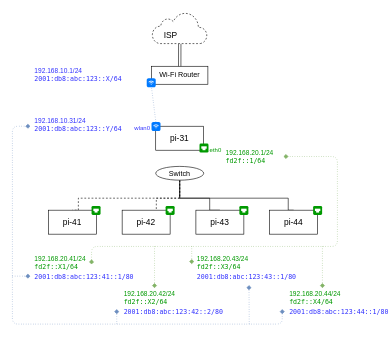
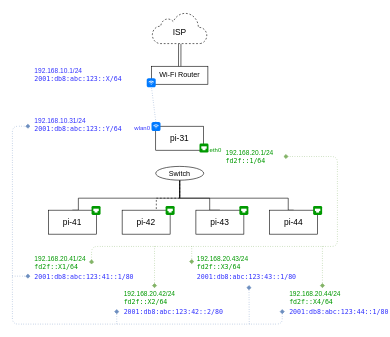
(171, 36) -> (180, 33)
(110, 198) -> (110, 198)
